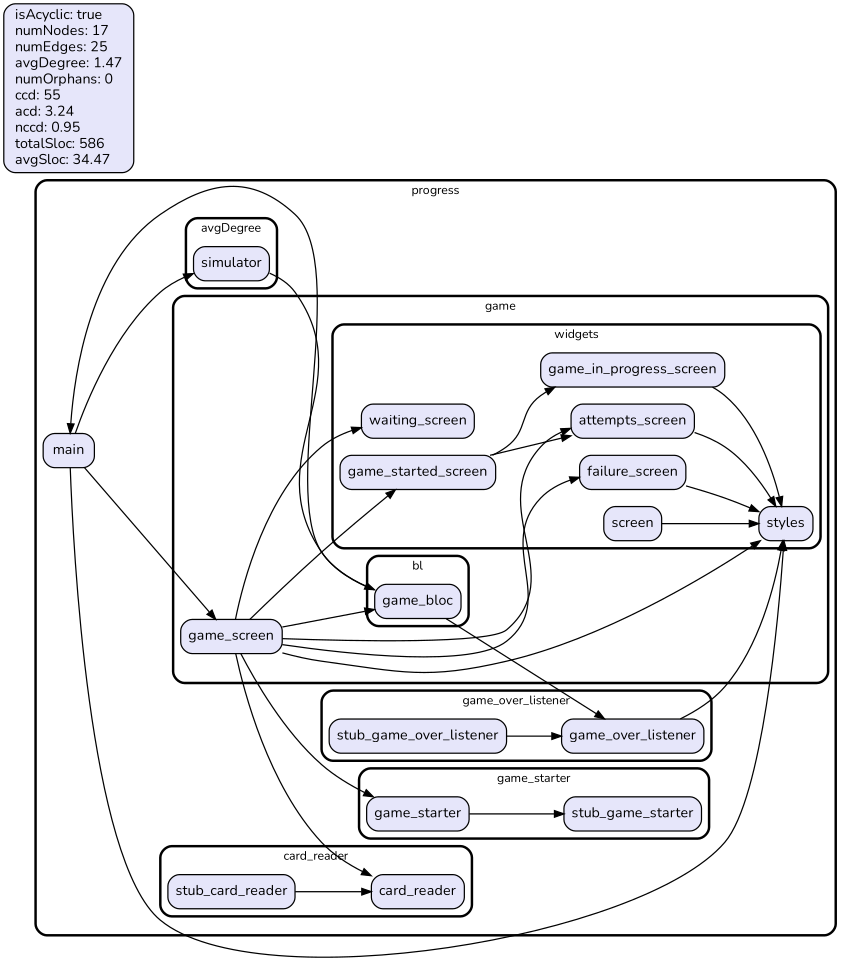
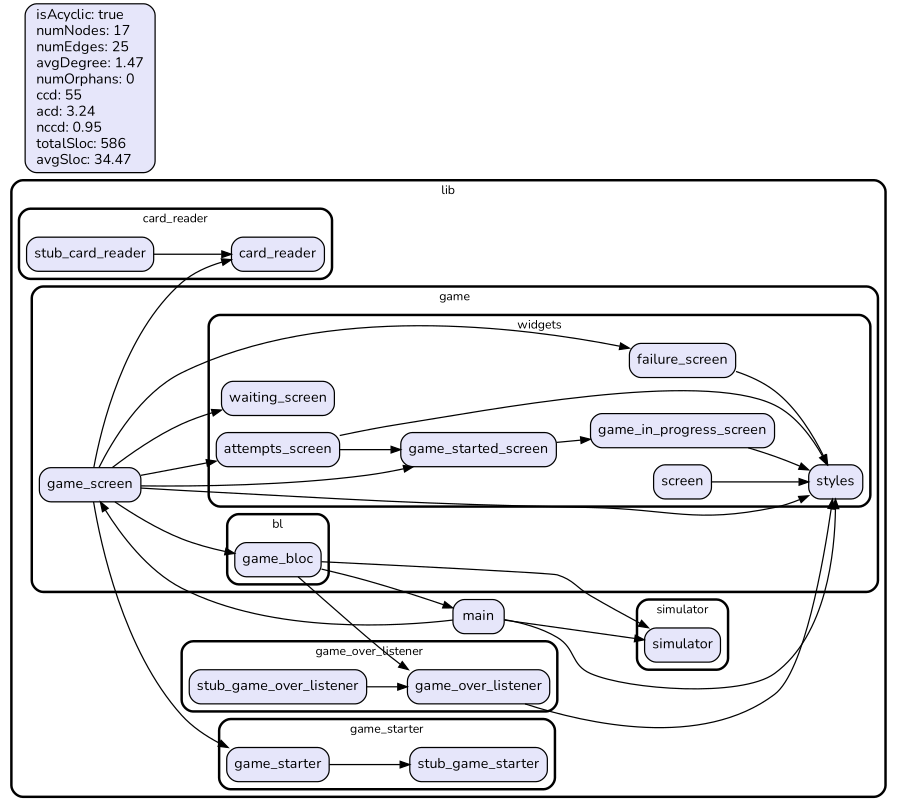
(436, 191) -> (448, 191)
(231, 229) -> (683, 610)
(526, 447) -> (365, 450)
(303, 451) -> (487, 570)
